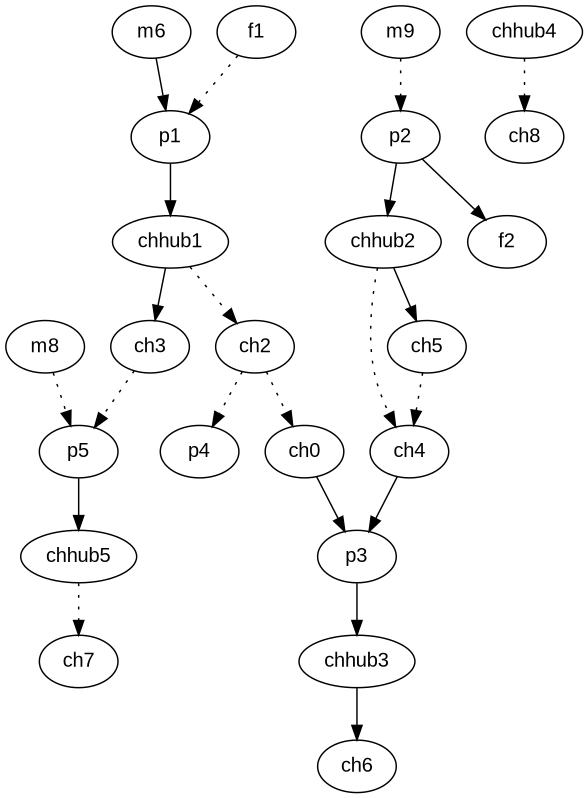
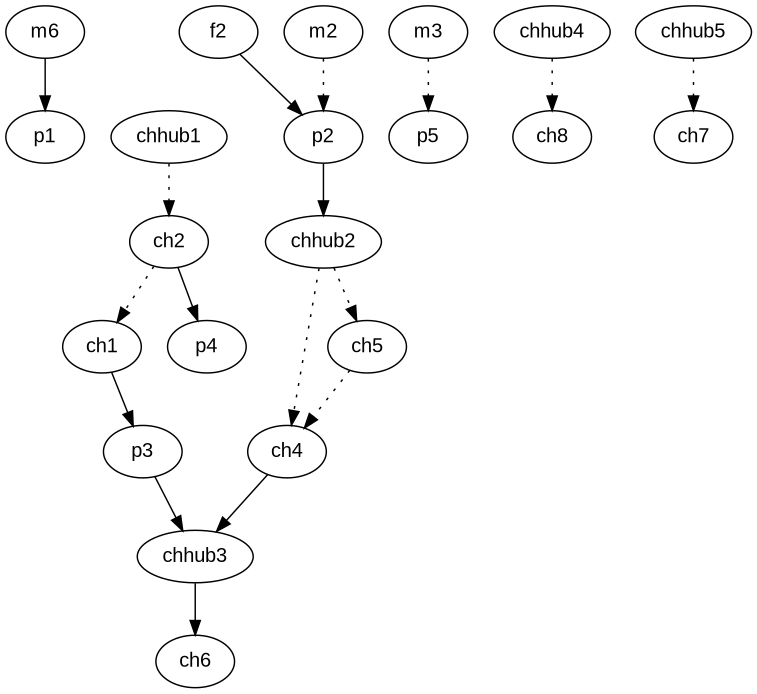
(256, 32) -> none
(401, 32) -> (323, 32)
(170, 182) -> none
(449, 184) -> (266, 79)
(402, 288) -> (342, 288)
(45, 347) -> (428, 32)
(150, 347) -> none
(231, 393) -> (185, 287)
(305, 452) -> (102, 347)
(79, 497) -> none
(387, 498) -> (247, 498)
